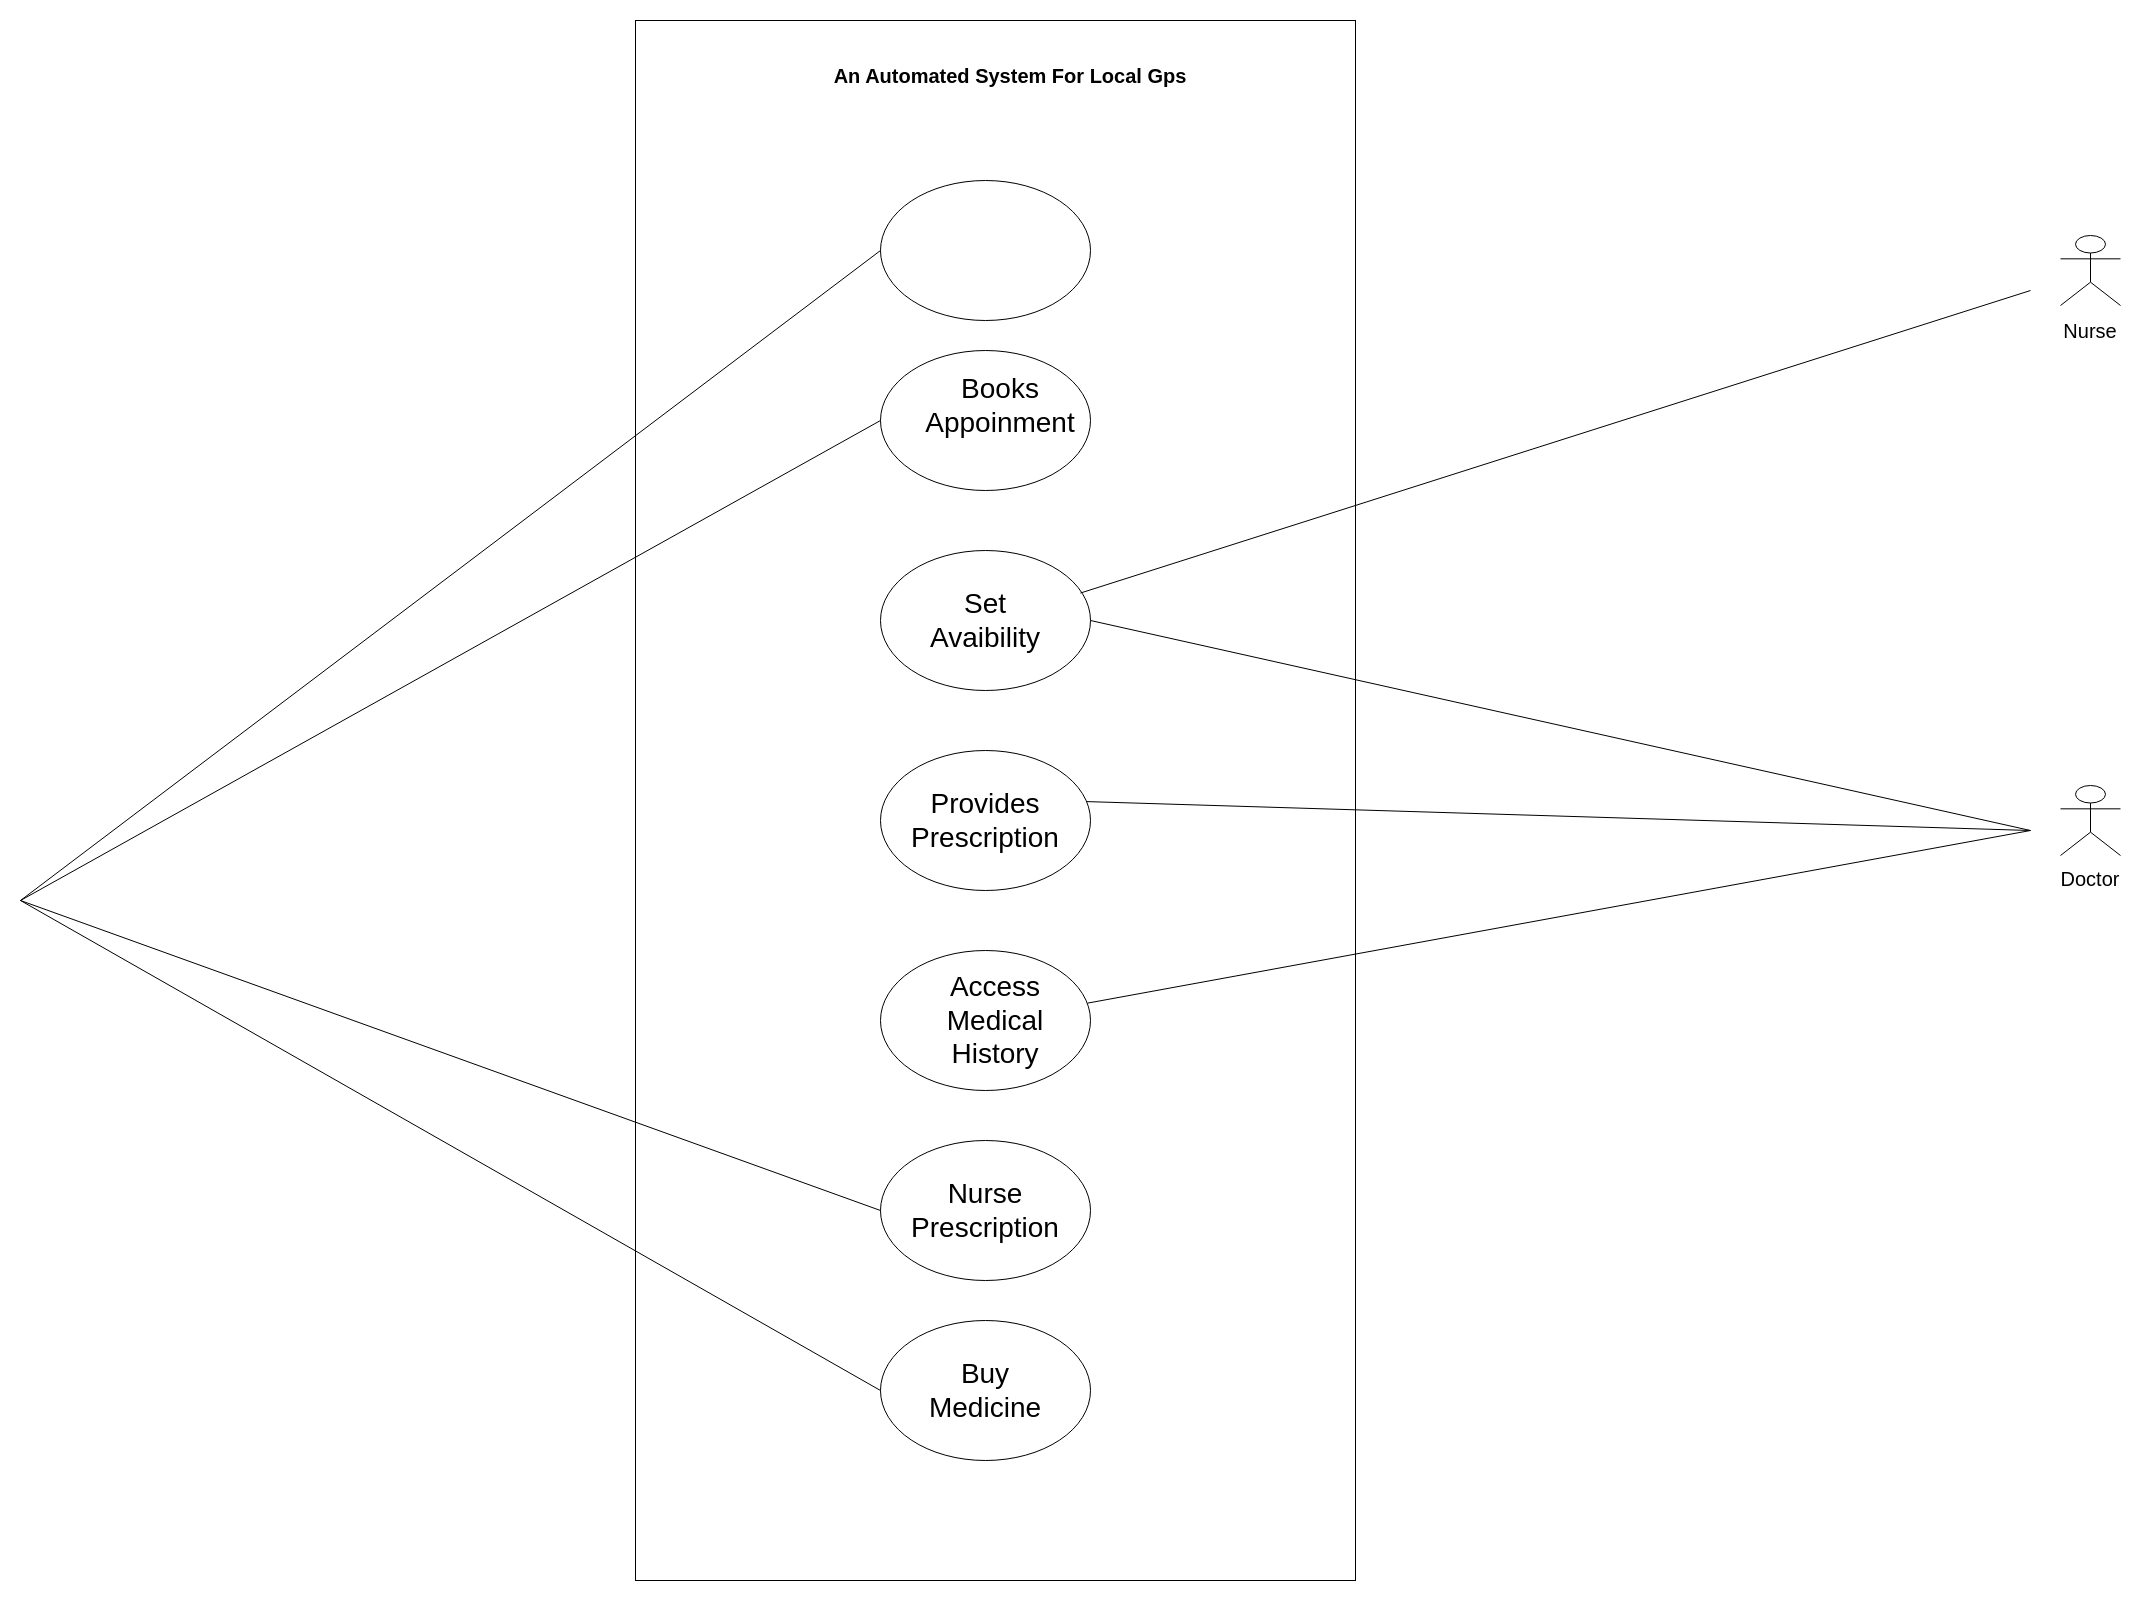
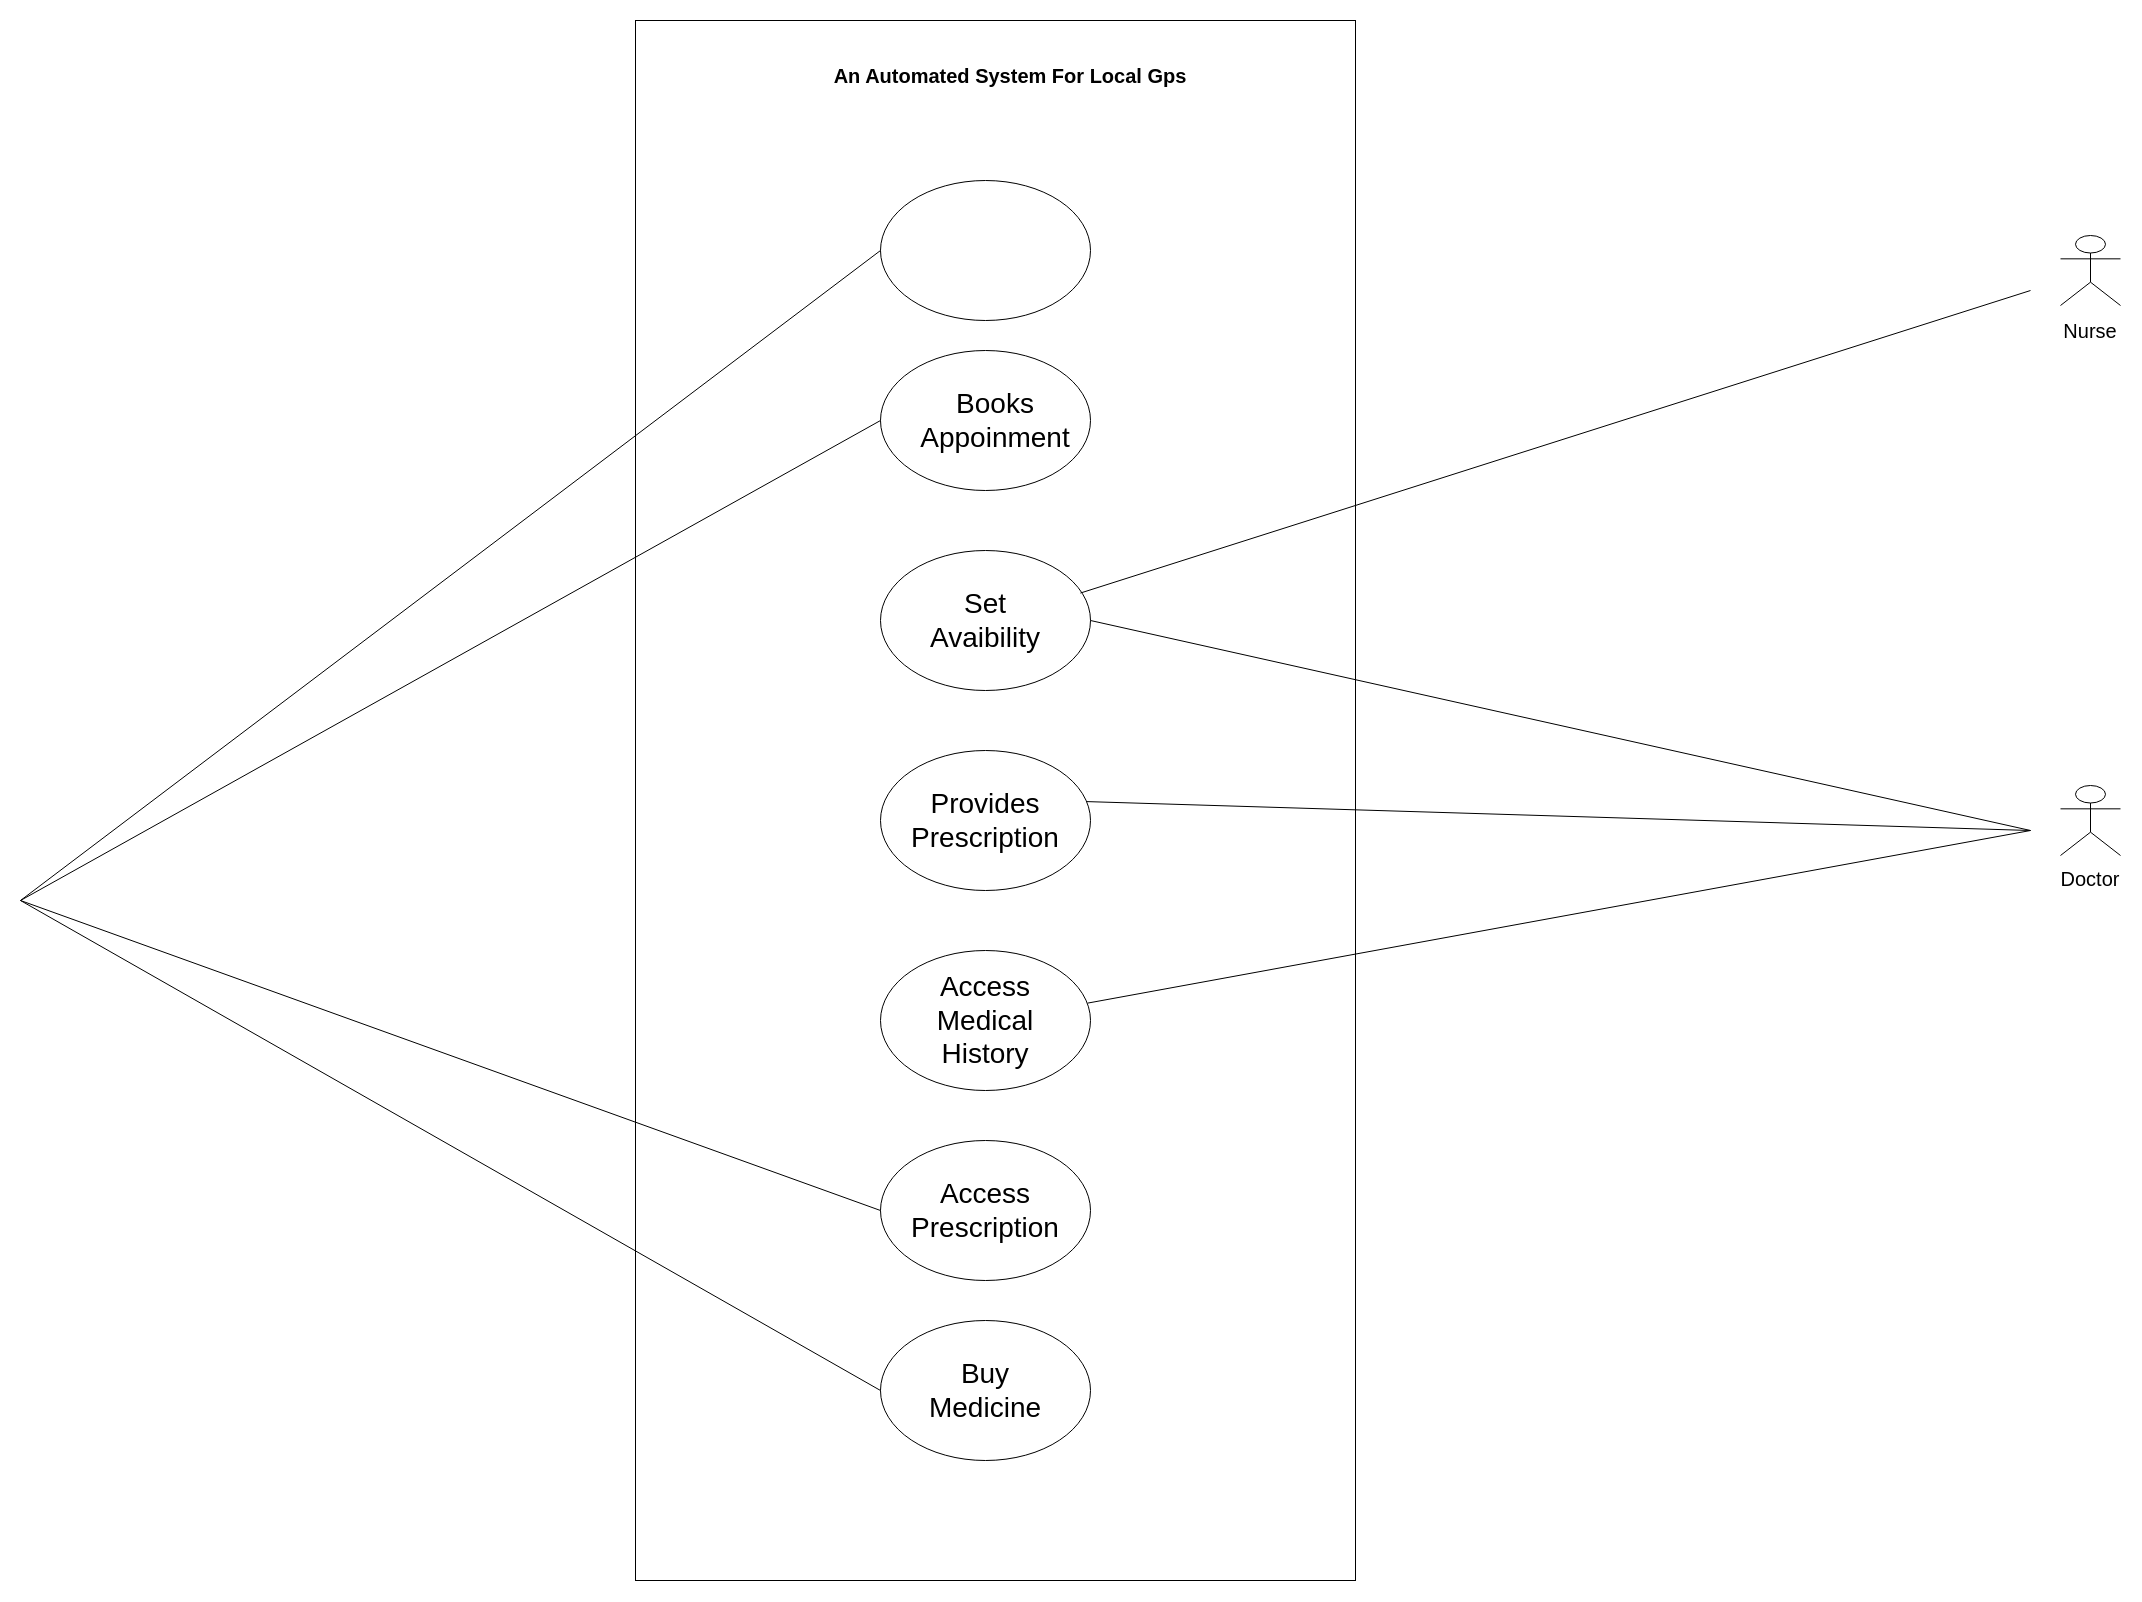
(1001, 406) -> (996, 421)
(996, 1021) -> (986, 1021)
(986, 1211) -> (986, 1211)
